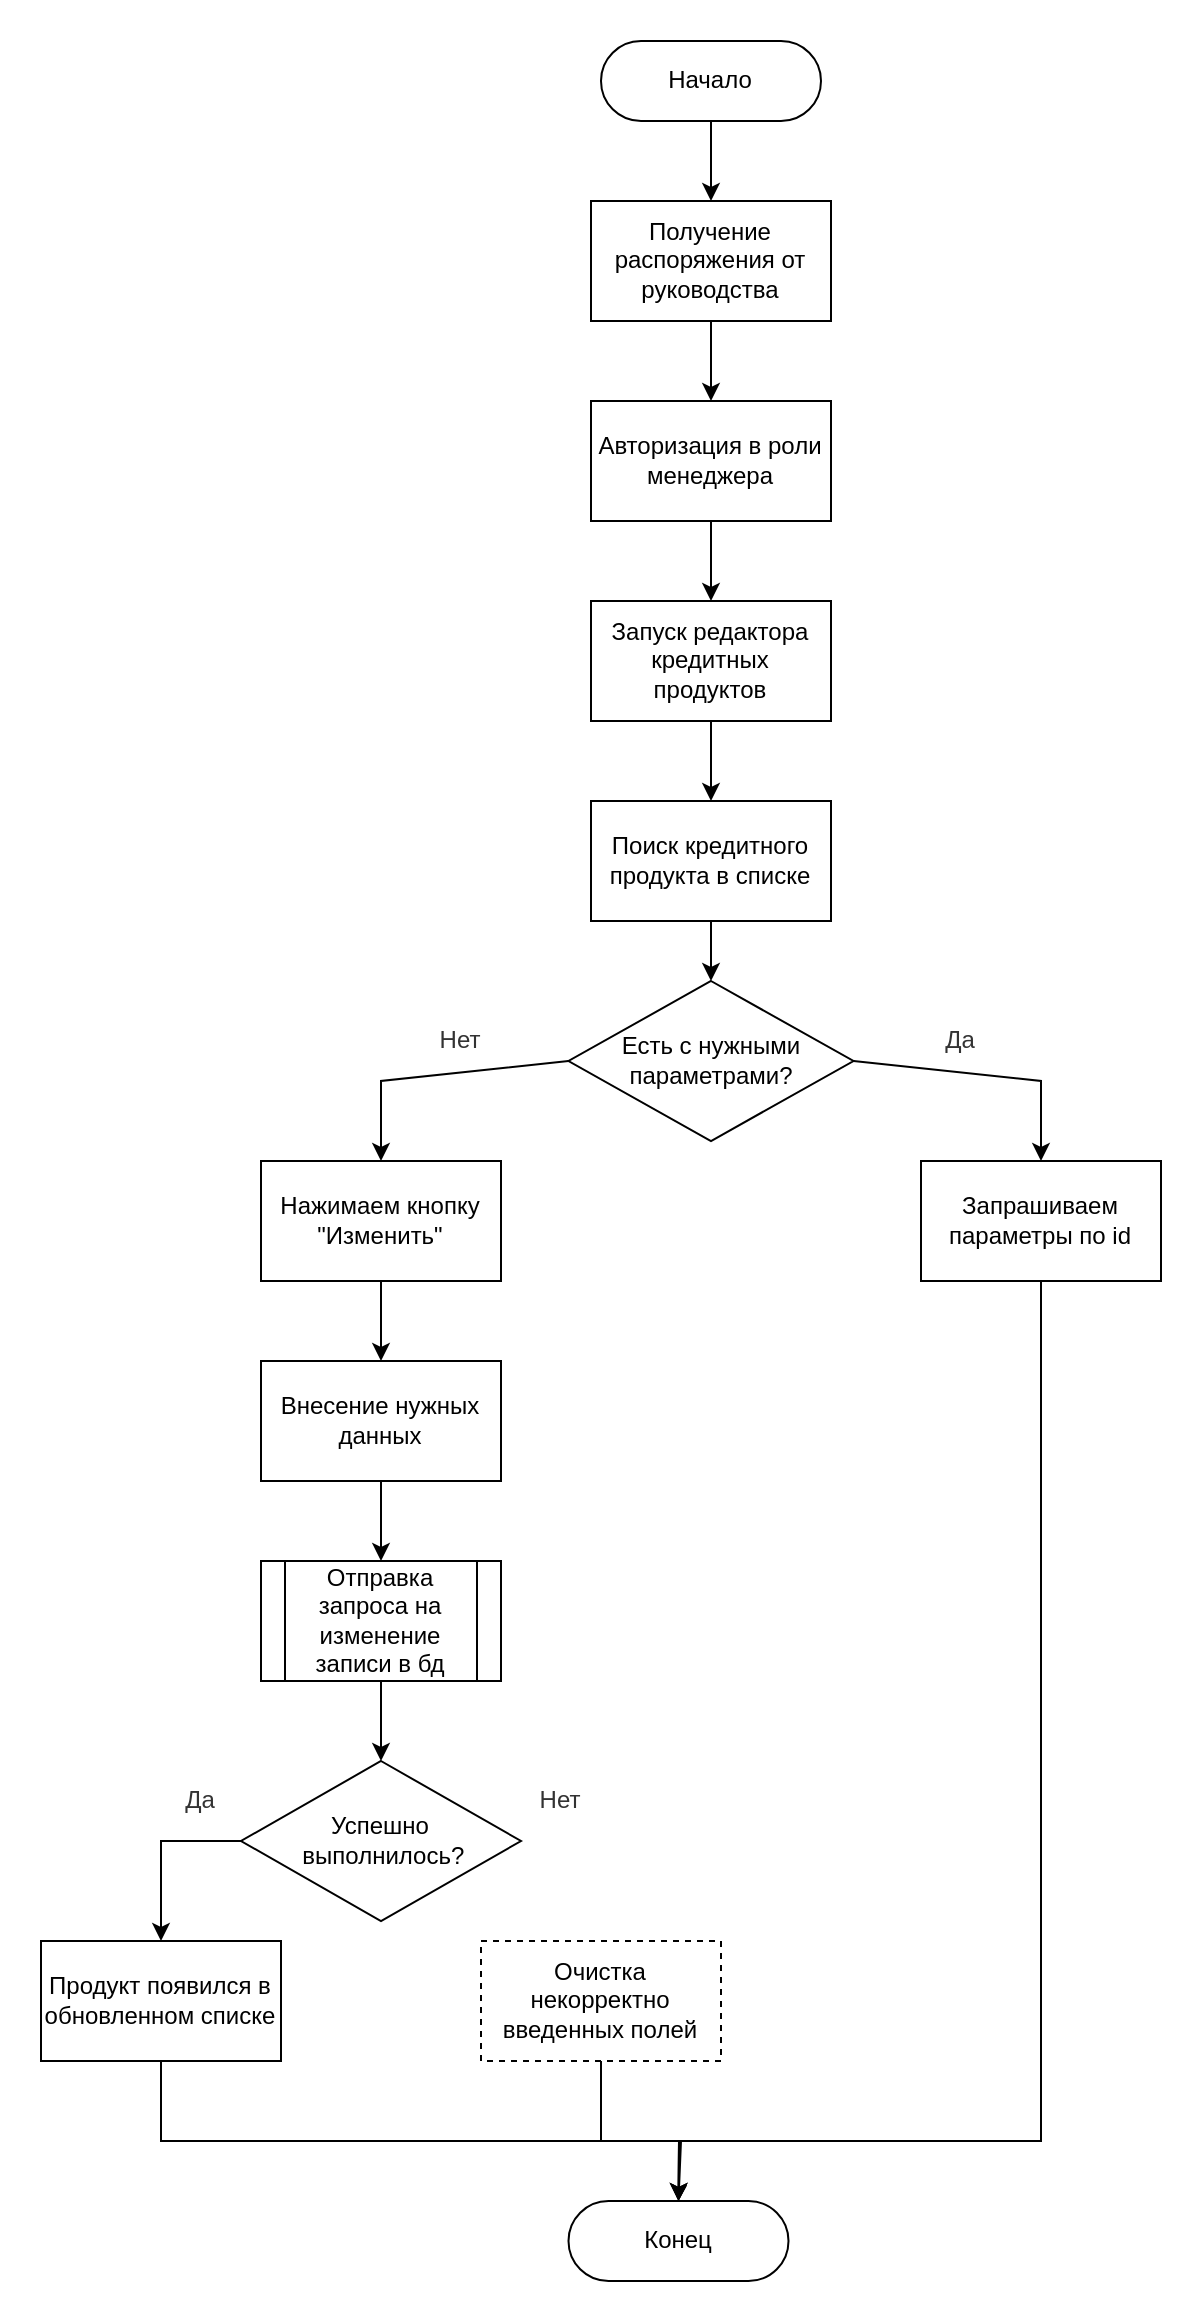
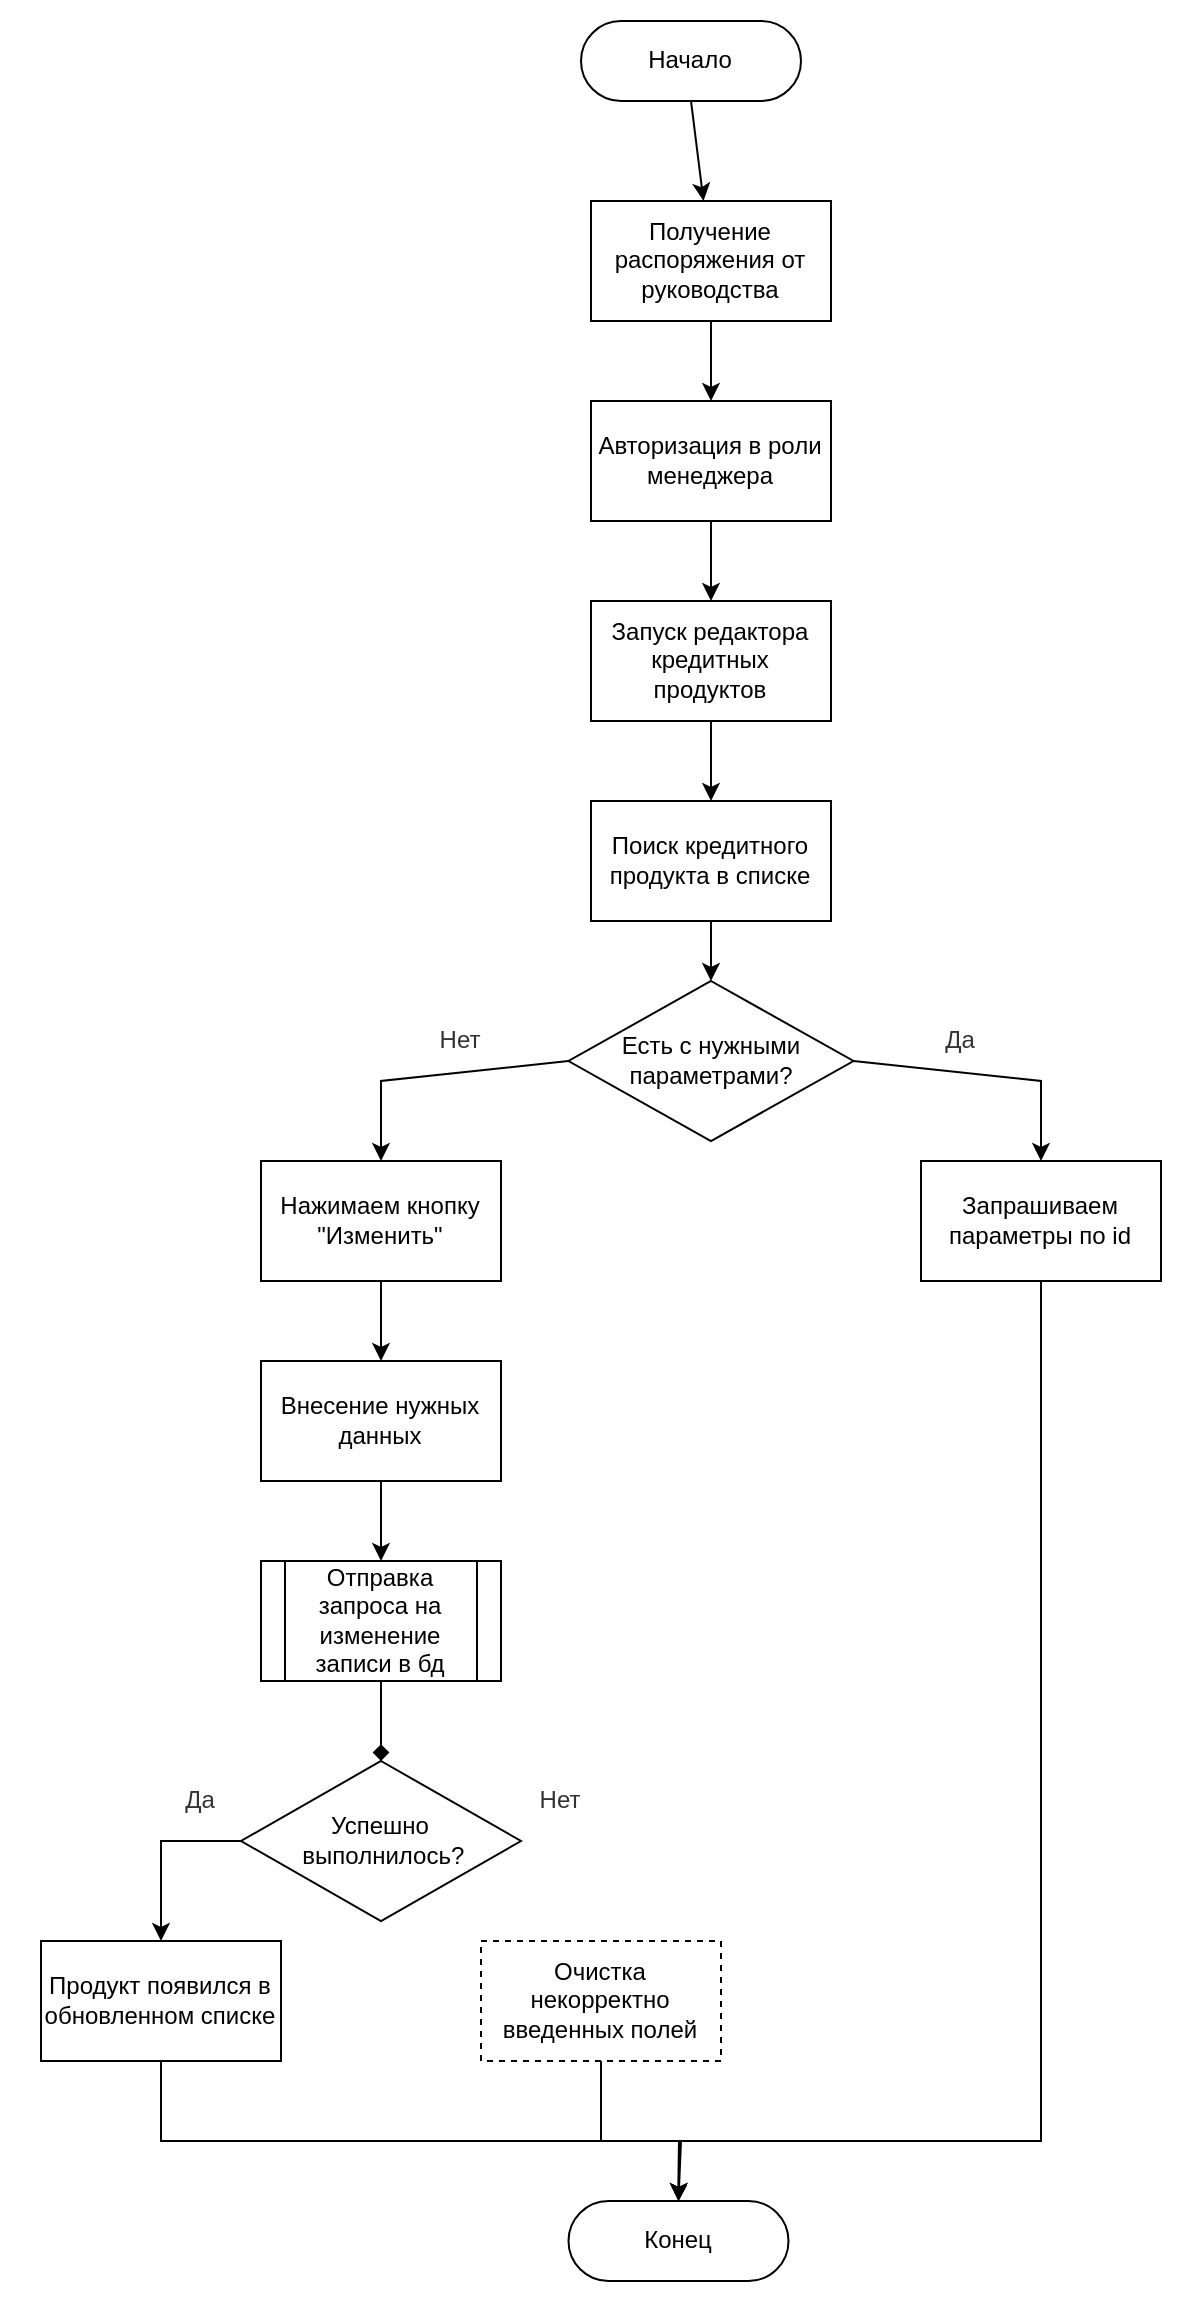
(711, 81) -> (691, 61)
(381, 1746) -> (381, 1745)
